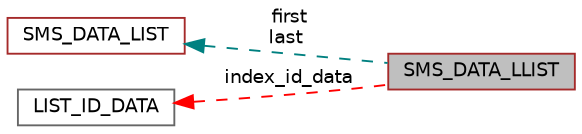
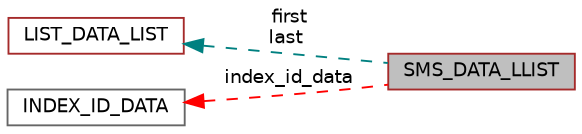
(96, 36) -> (96, 36)
(96, 107) -> (96, 107)
